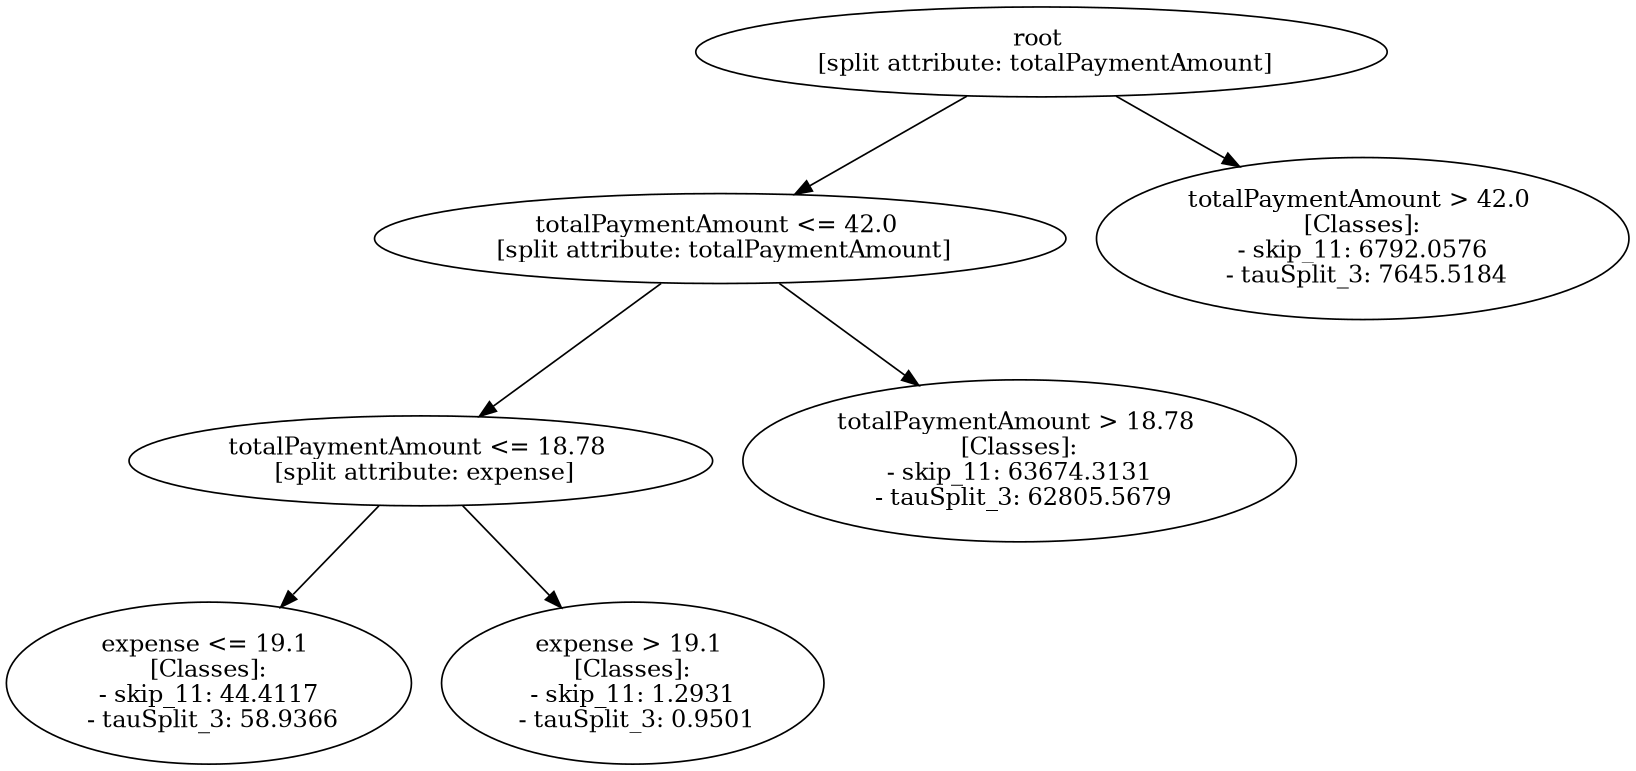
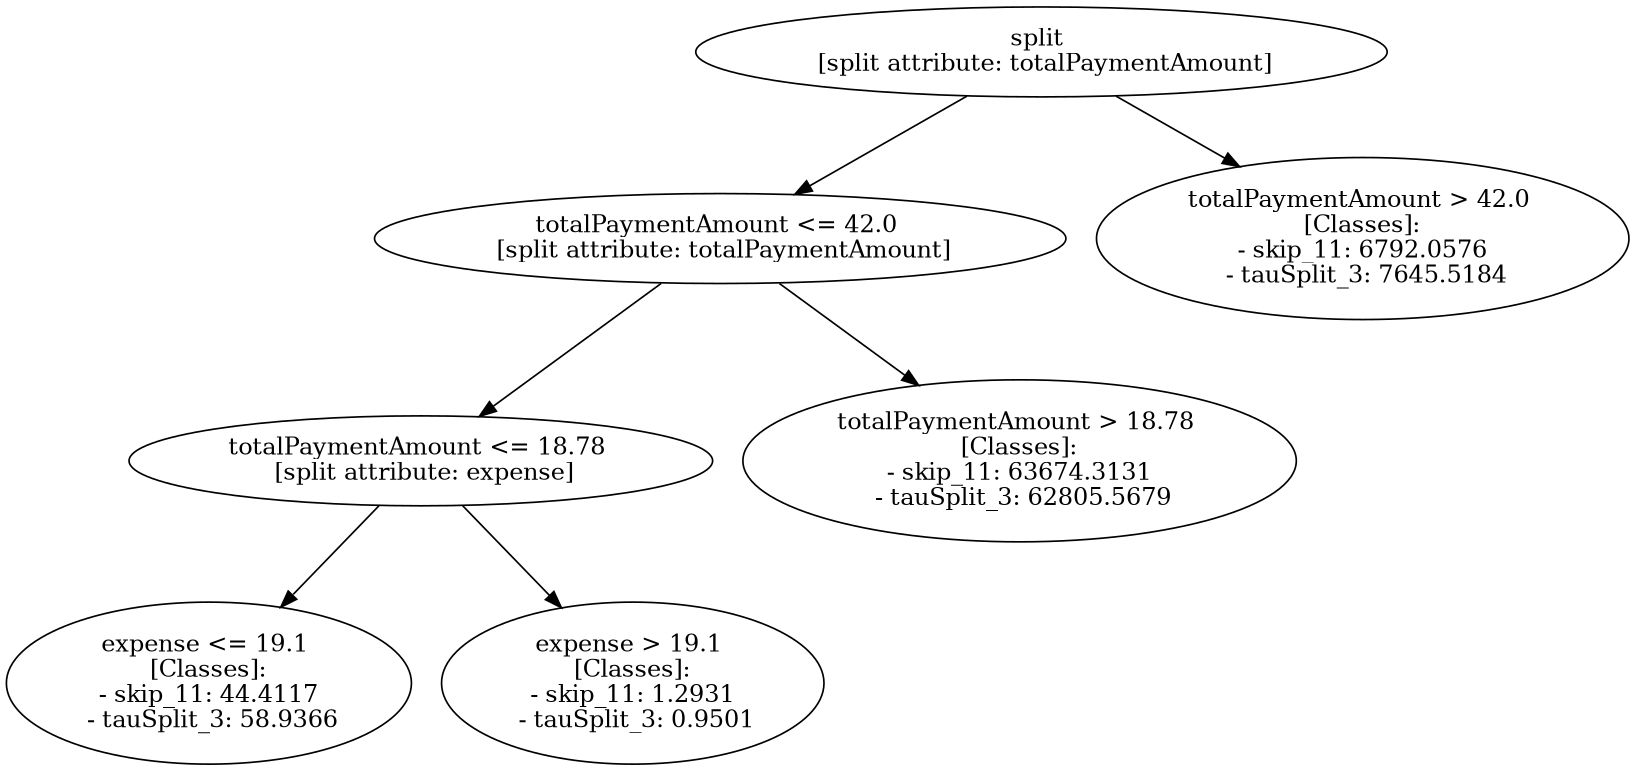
(1041, 52) -> (1041, 52)
